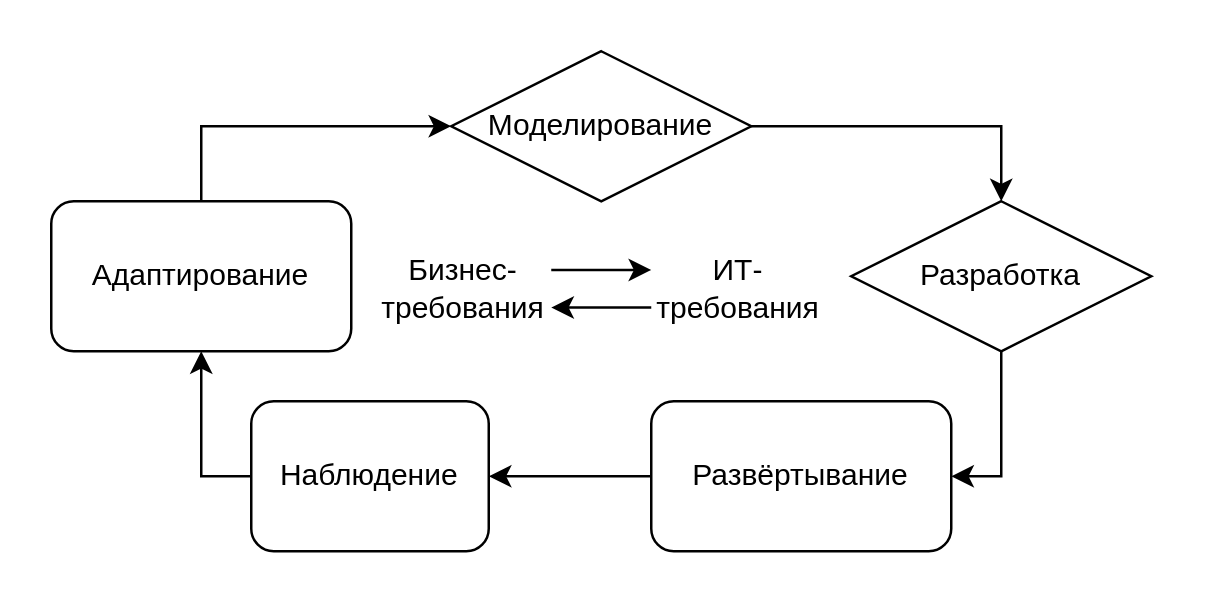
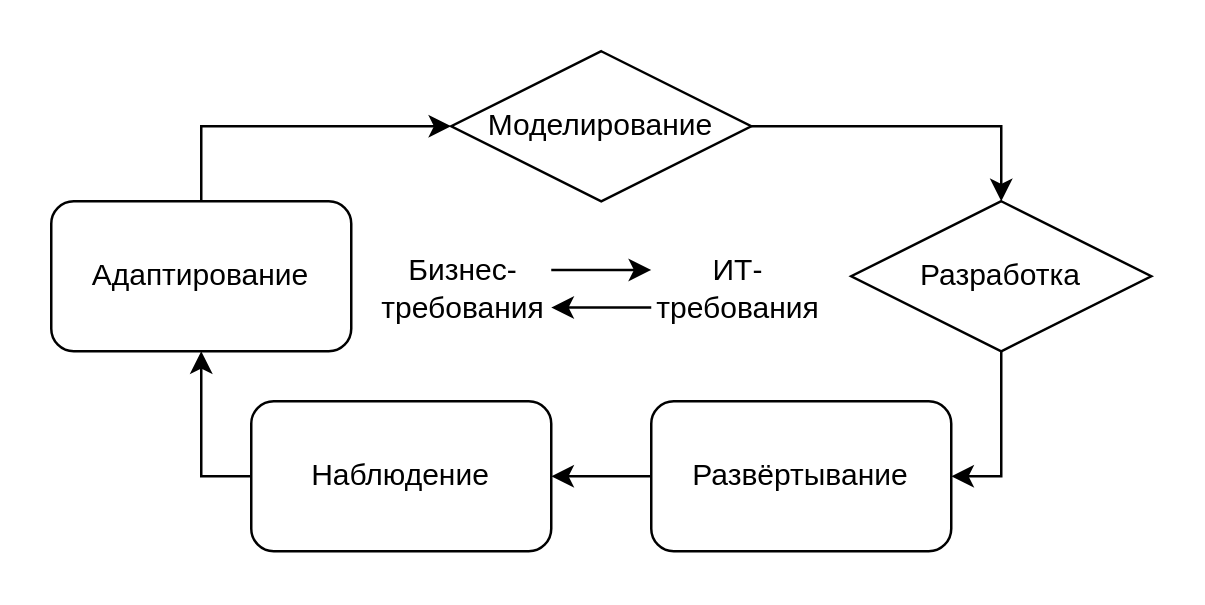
(370, 476) -> (401, 476)
